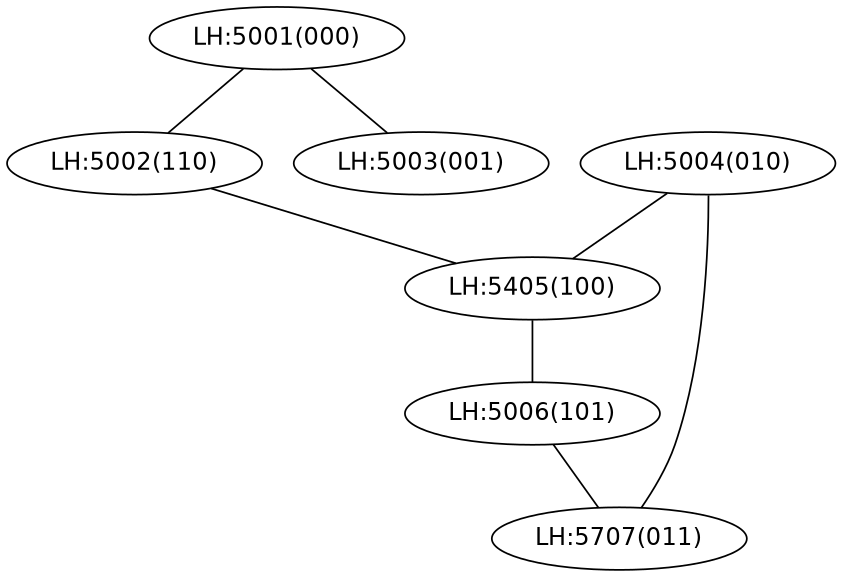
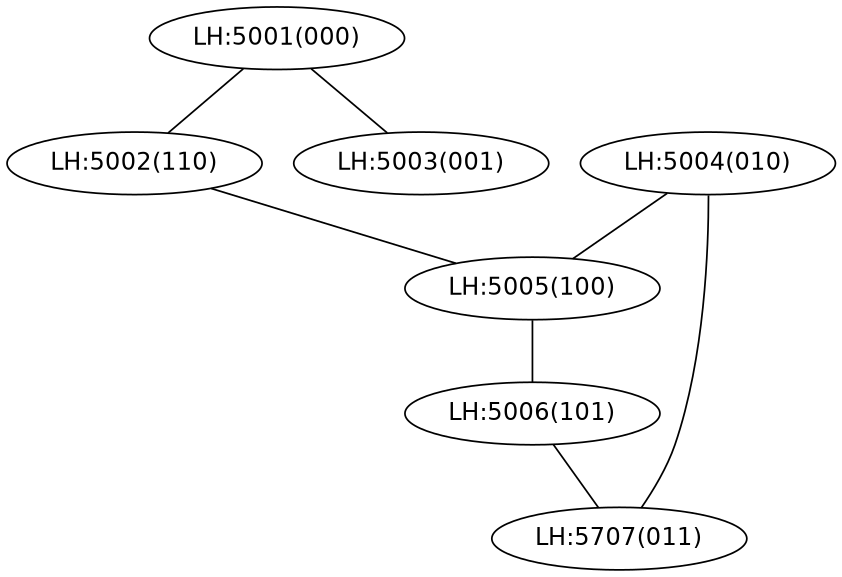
(532, 288) -> (532, 288)
